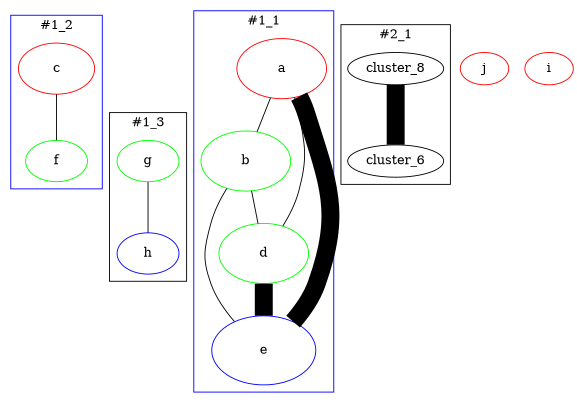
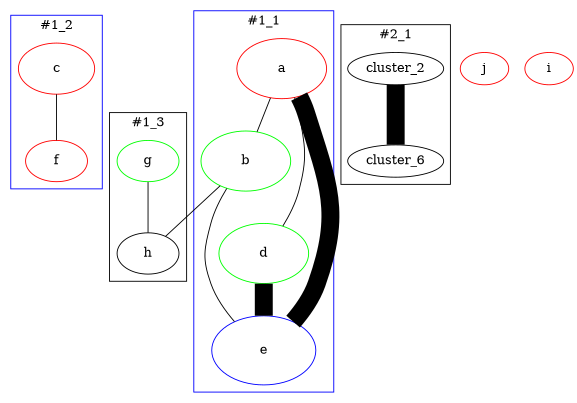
(396, 69) -> (396, 69)
(57, 161) -> (57, 161)
(255, 207) -> (200, 205)
(148, 253) -> (148, 253)
